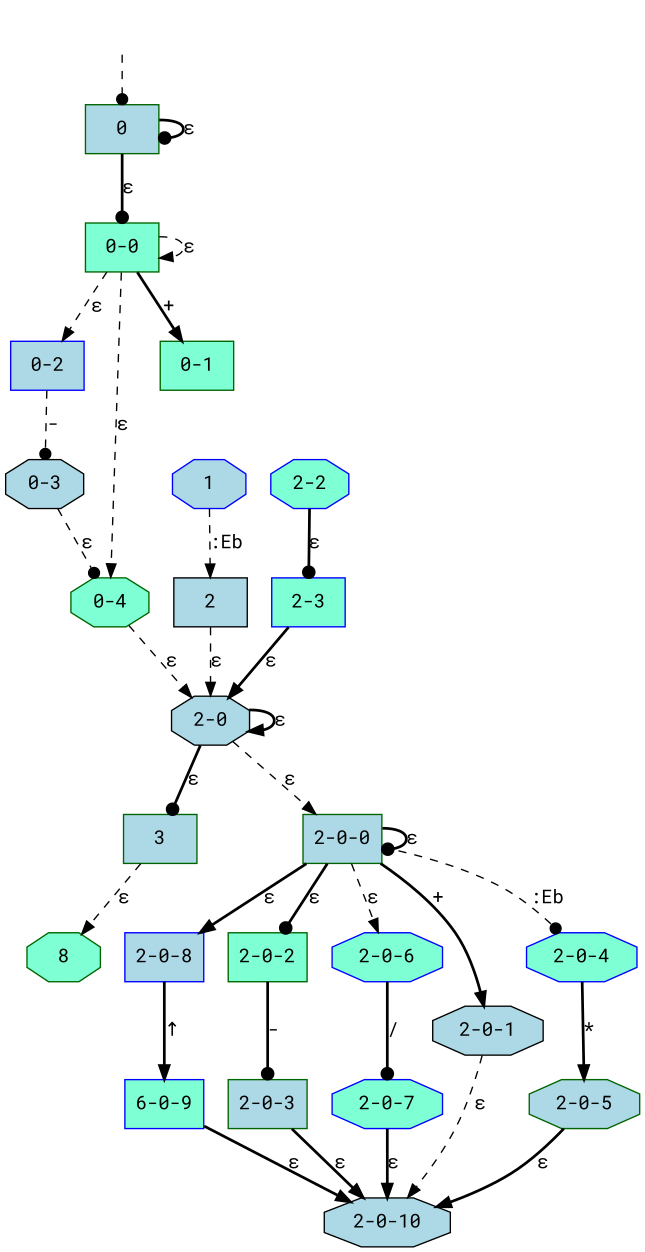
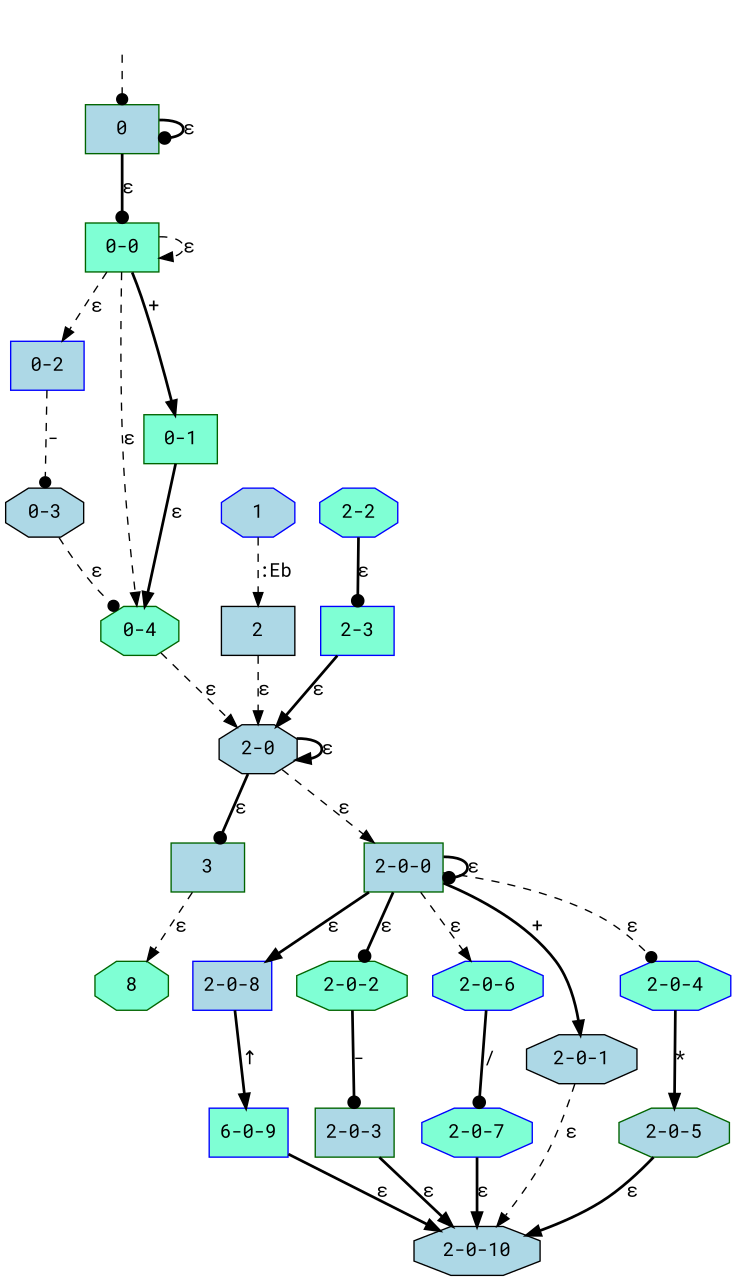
none -> (162, 528)
(547, 898) -> (633, 927)
(268, 957) -> (352, 986)
